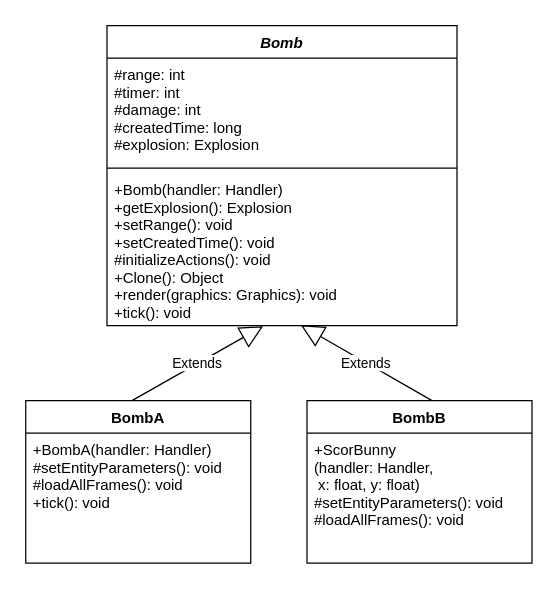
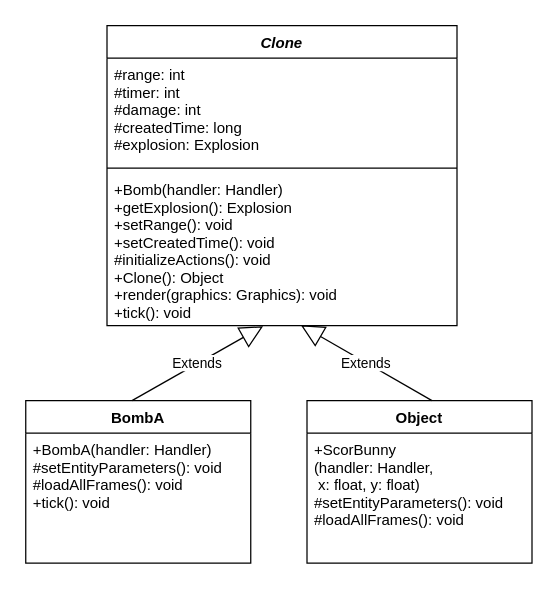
(281, 43) -> (281, 43)
(419, 418) -> (419, 418)
